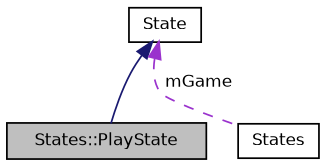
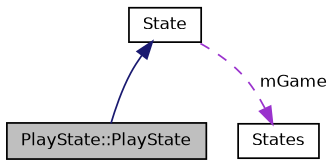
(182, 104) -> (237, 69)
(107, 141) -> (107, 141)
